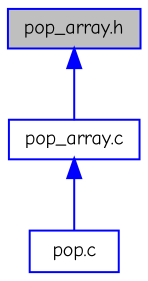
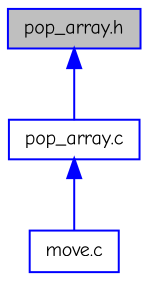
(74, 251) -> (74, 251)
